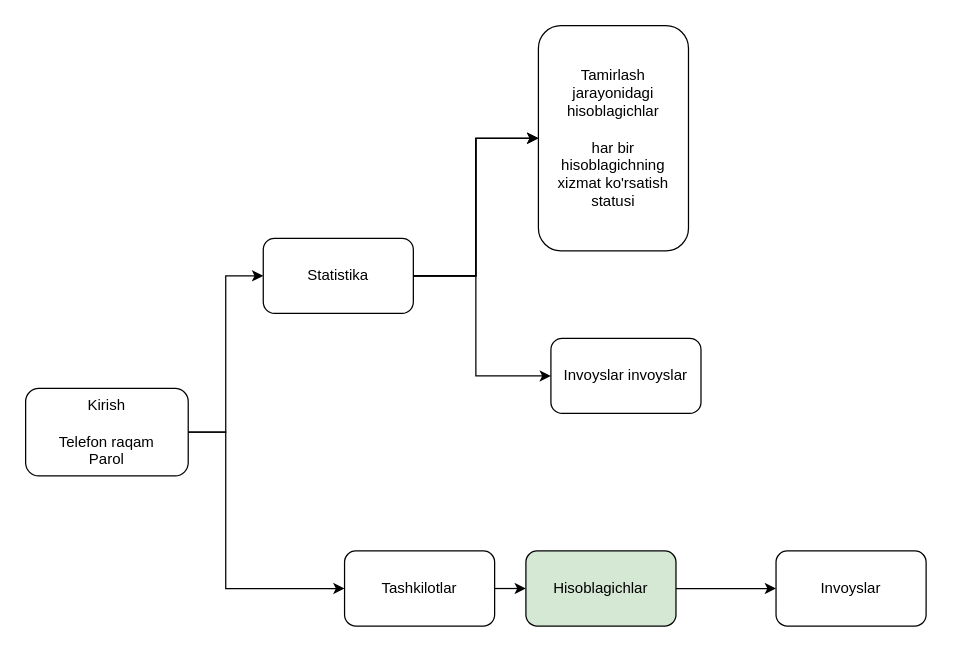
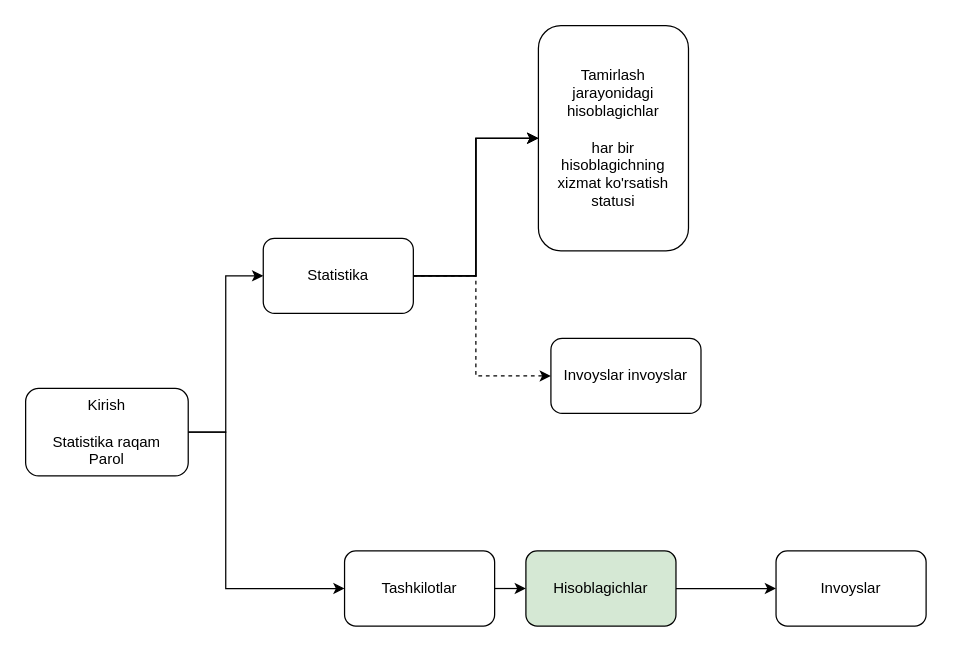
(476, 357) -> (476, 357)
(107, 432) -> (107, 432)
